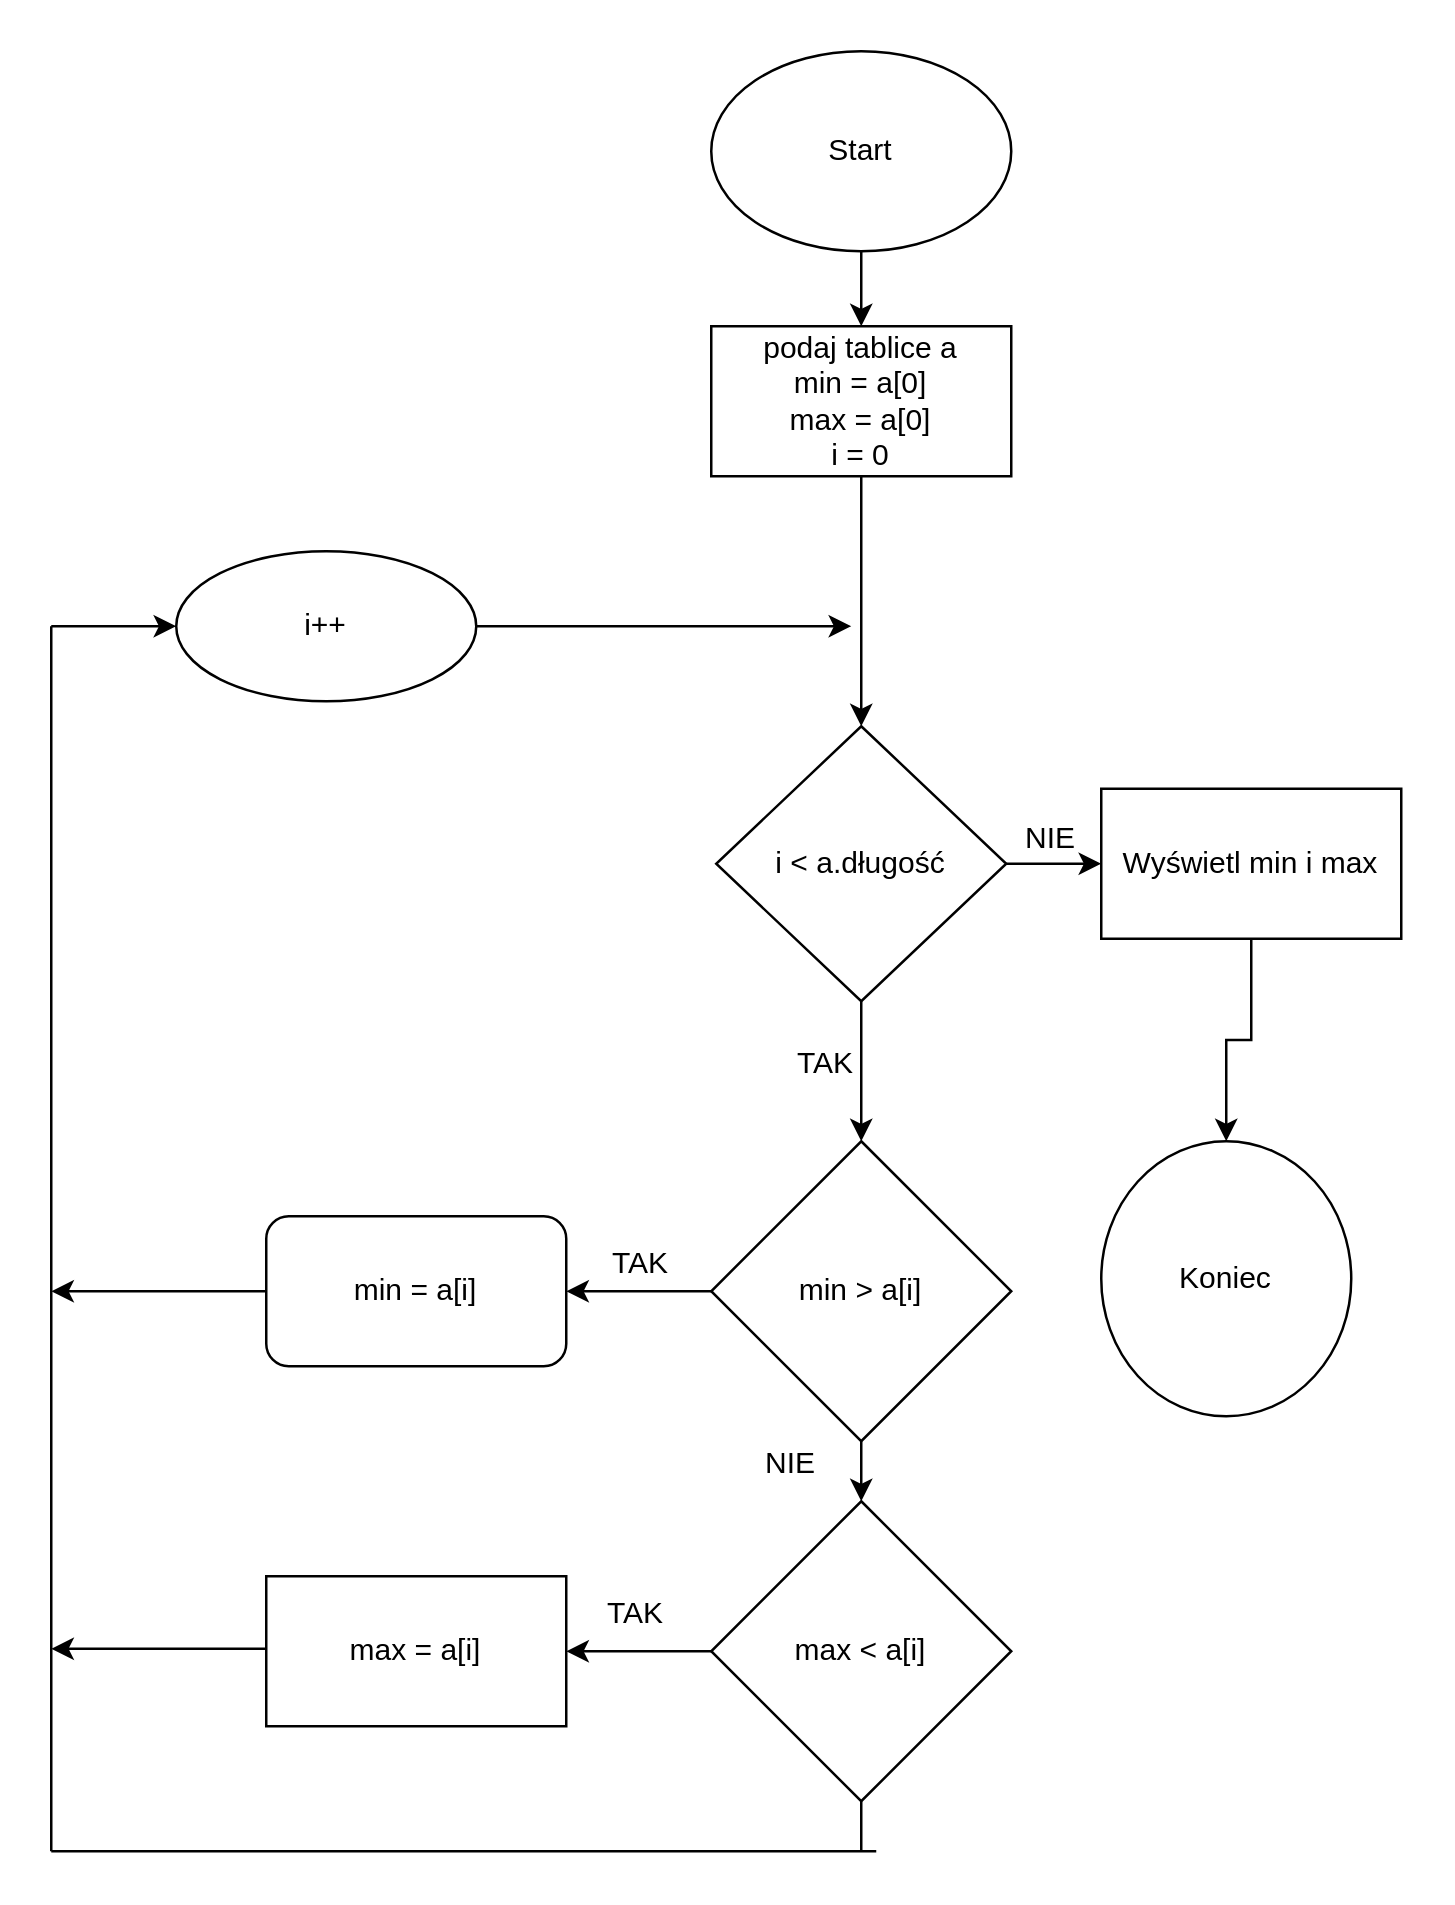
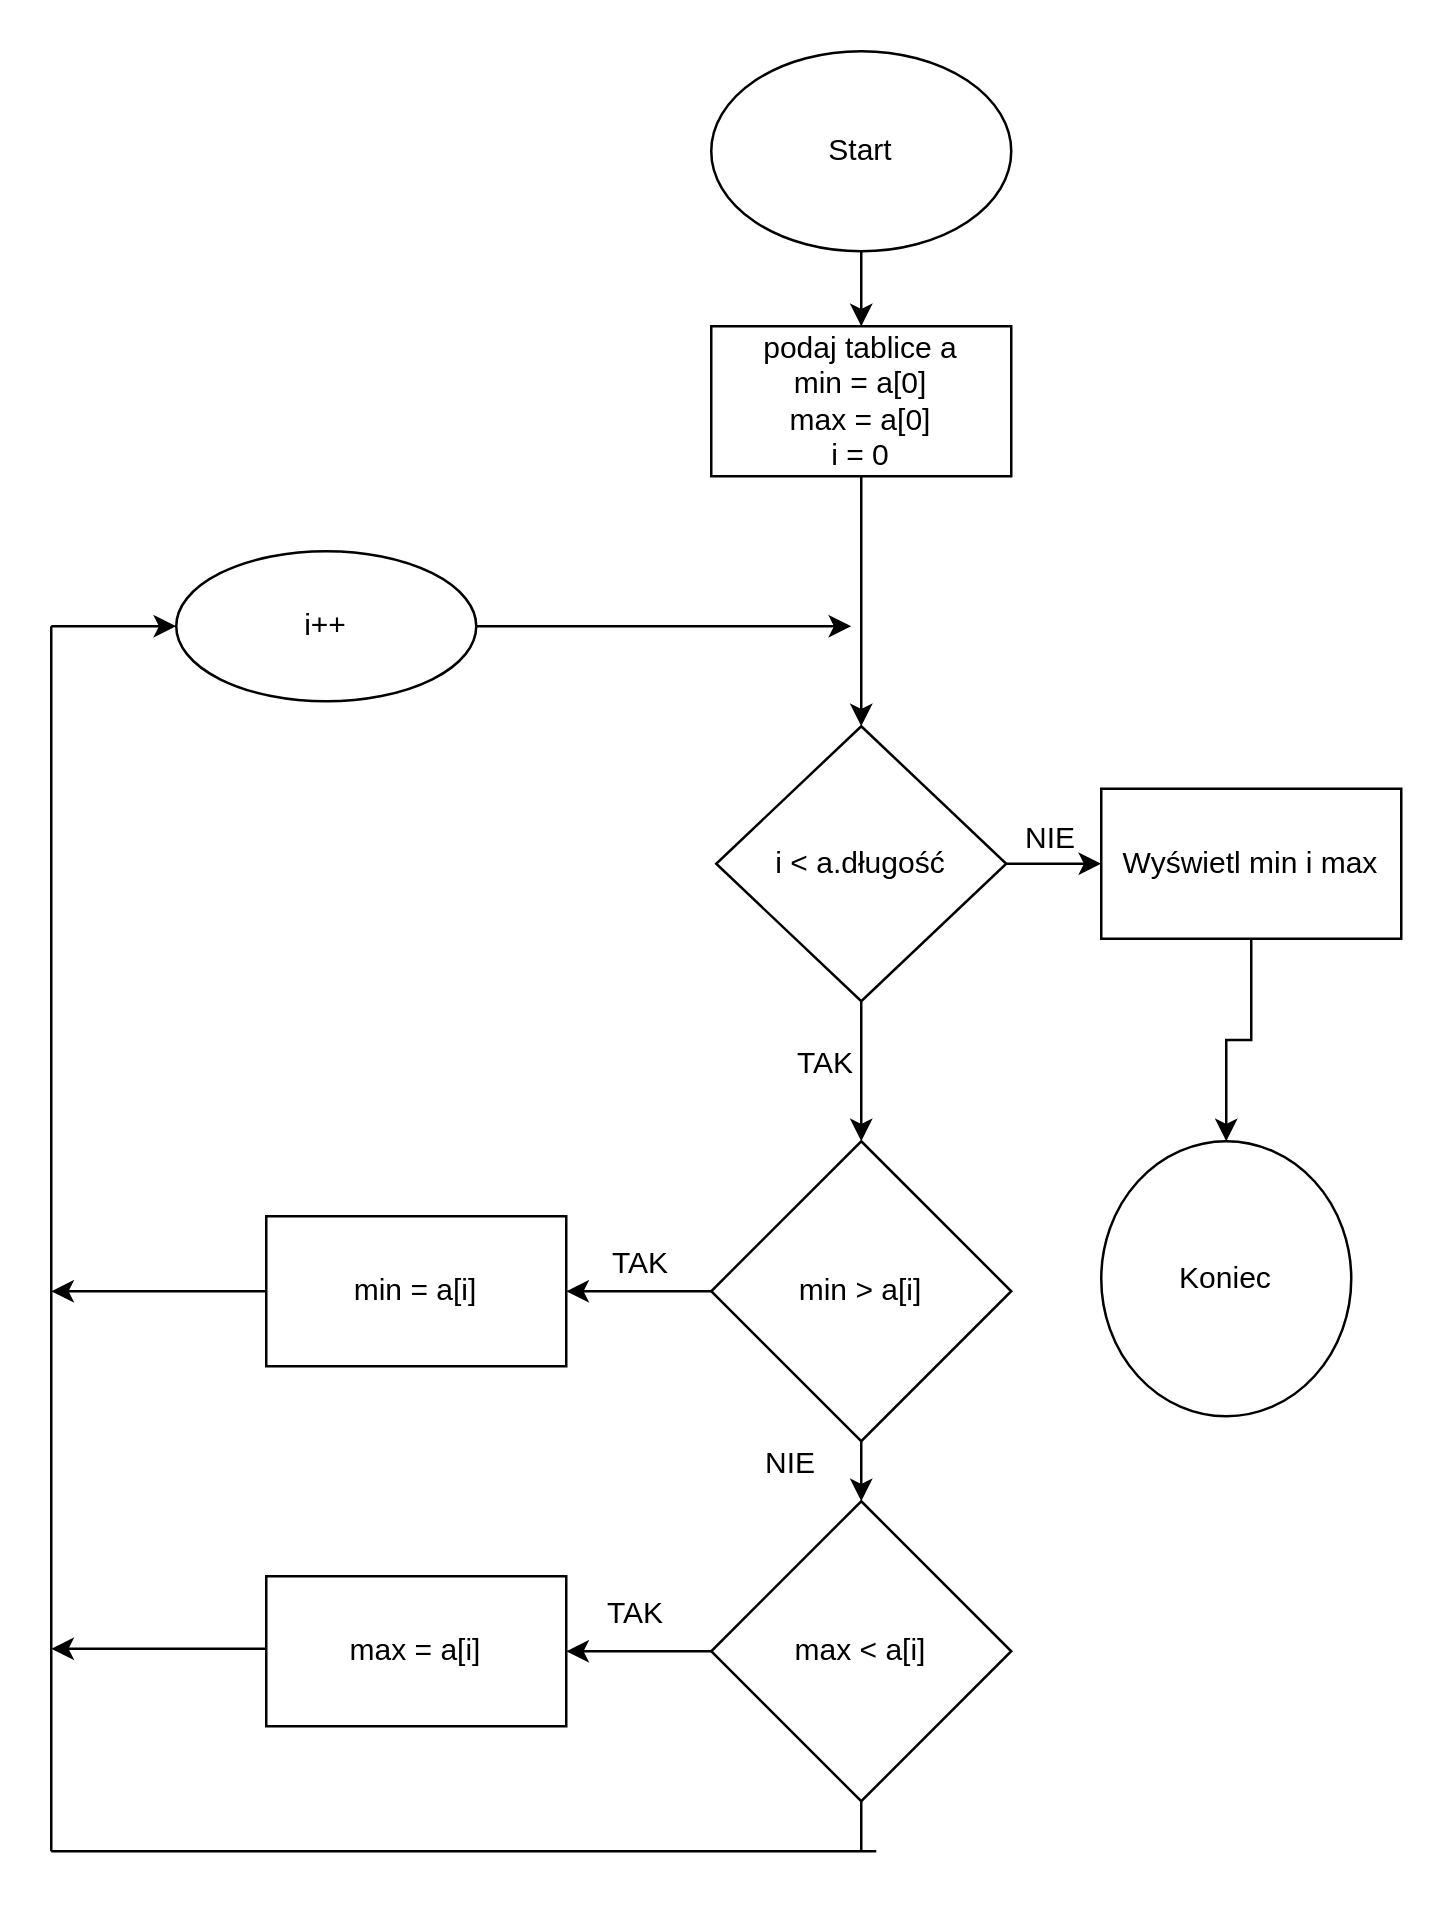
(416, 1291) -> (416, 1291)
